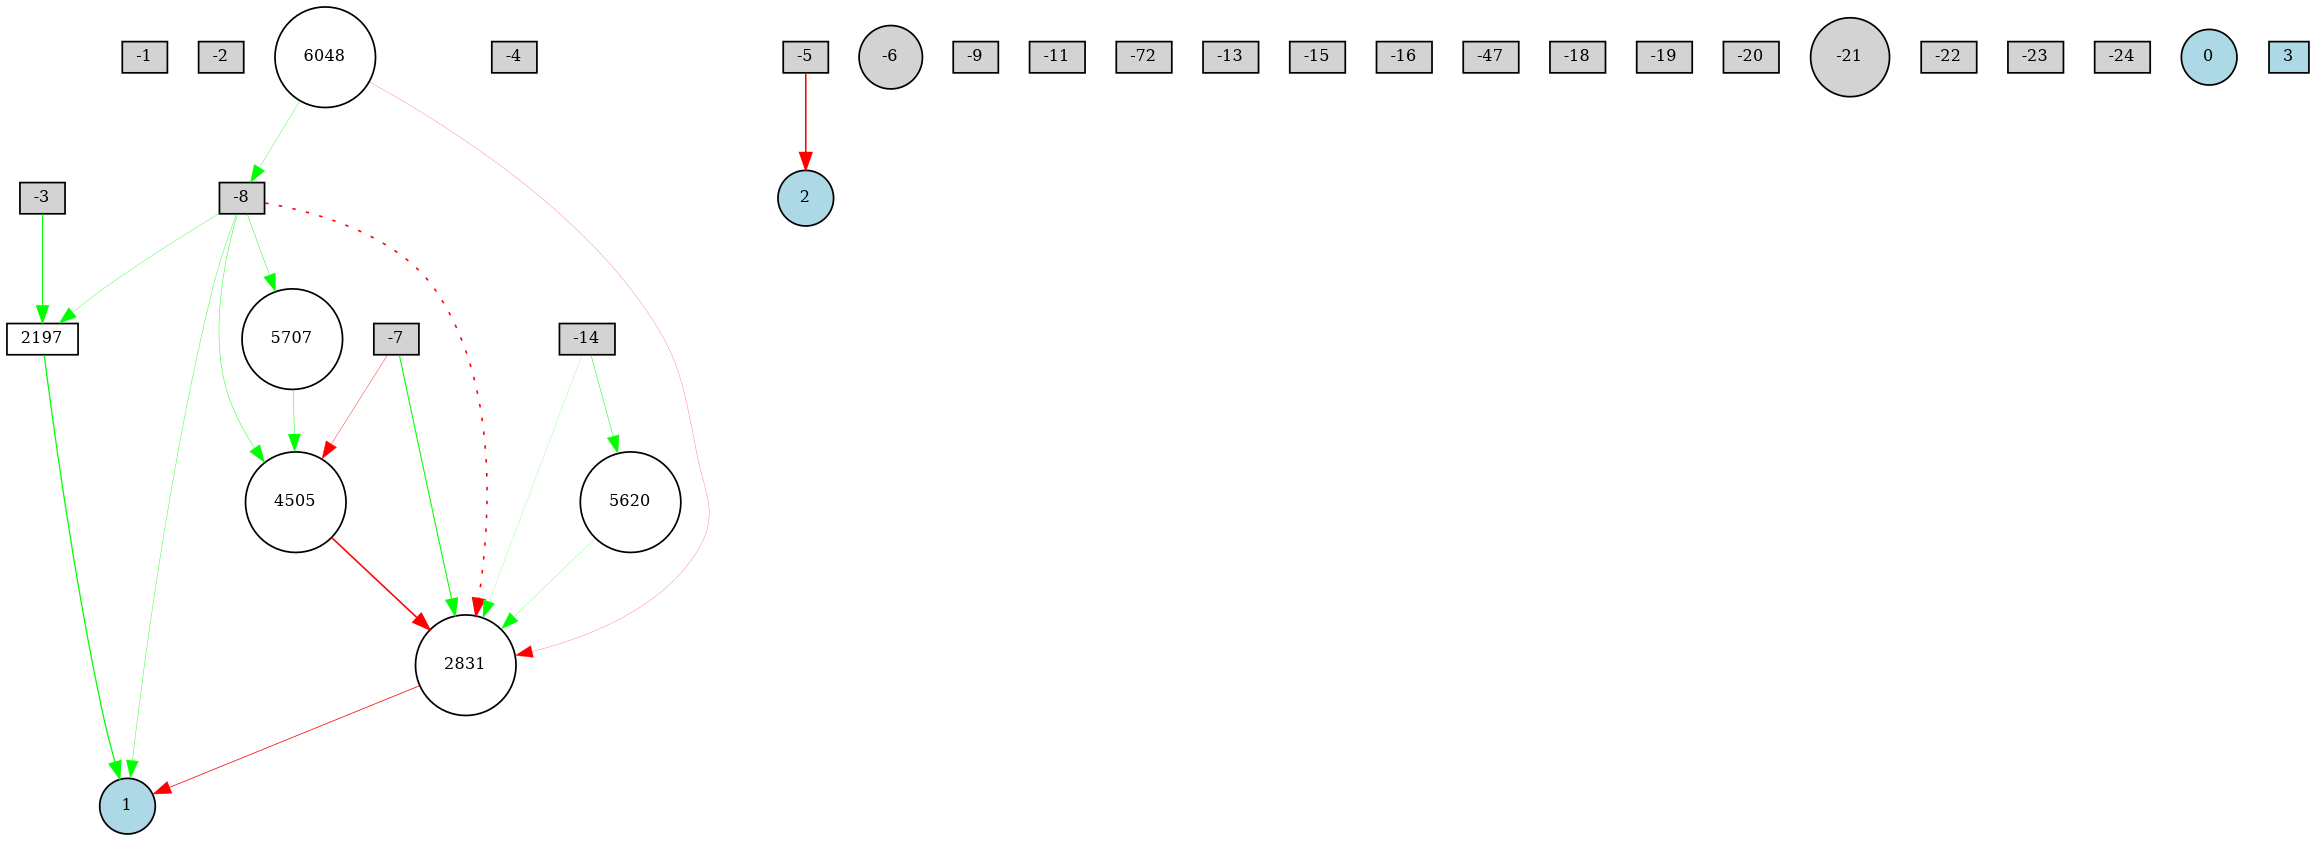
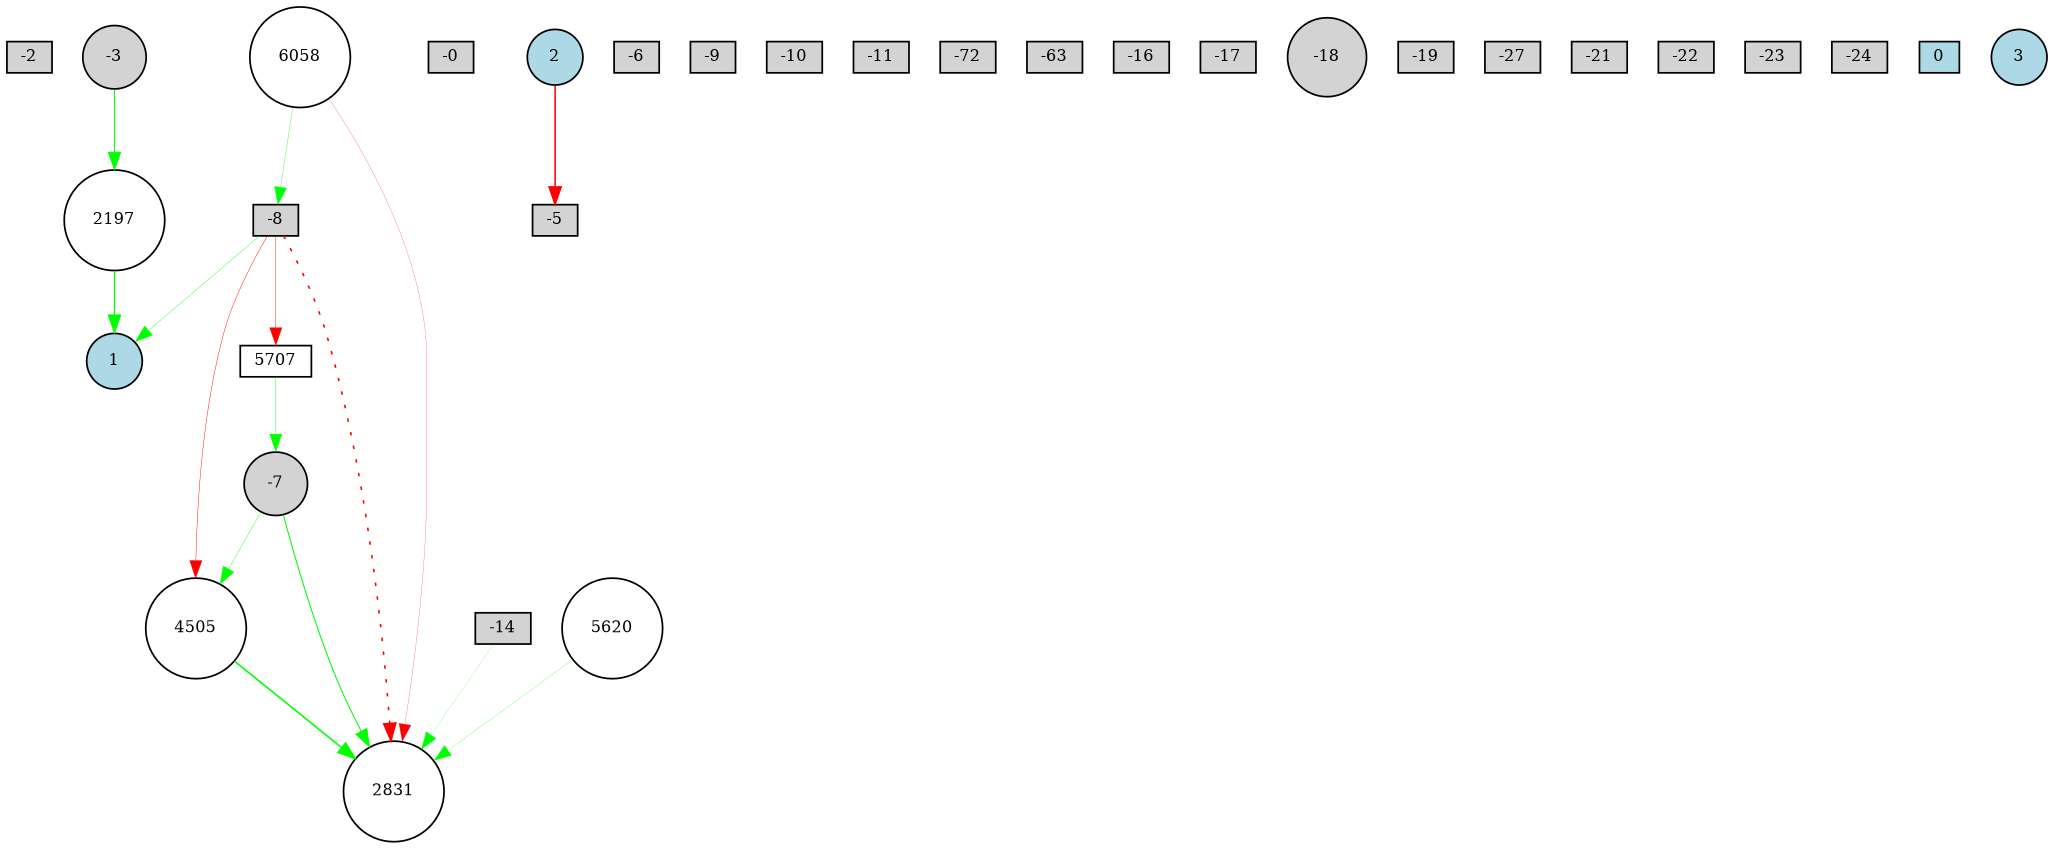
(145, 57) -> none
(325, 57) -> (300, 57)
(514, 57) -> (451, 57)
none -> (795, 57)
(891, 57) -> (637, 57)
(1231, 57) -> (1055, 57)
(1318, 57) -> none
(1491, 57) -> (1228, 57)
(1578, 57) -> (1327, 57)
(1751, 57) -> (1513, 57)
(1850, 57) -> (1599, 57)
(2209, 57) -> (1939, 57)
(2289, 57) -> (2019, 57)
(806, 113) -> (555, 136)
(43, 198) -> (114, 57)
(258, 244) -> (276, 282)
(145, 260) -> none
(219, 334) -> (211, 393)
(43, 339) -> (114, 220)
(292, 339) -> (276, 361)
(396, 339) -> (276, 484)
(602, 396) -> none
(360, 399) -> (245, 540)
(294, 412) -> (276, 405)
(374, 578) -> (288, 704)
(295, 737) -> none
